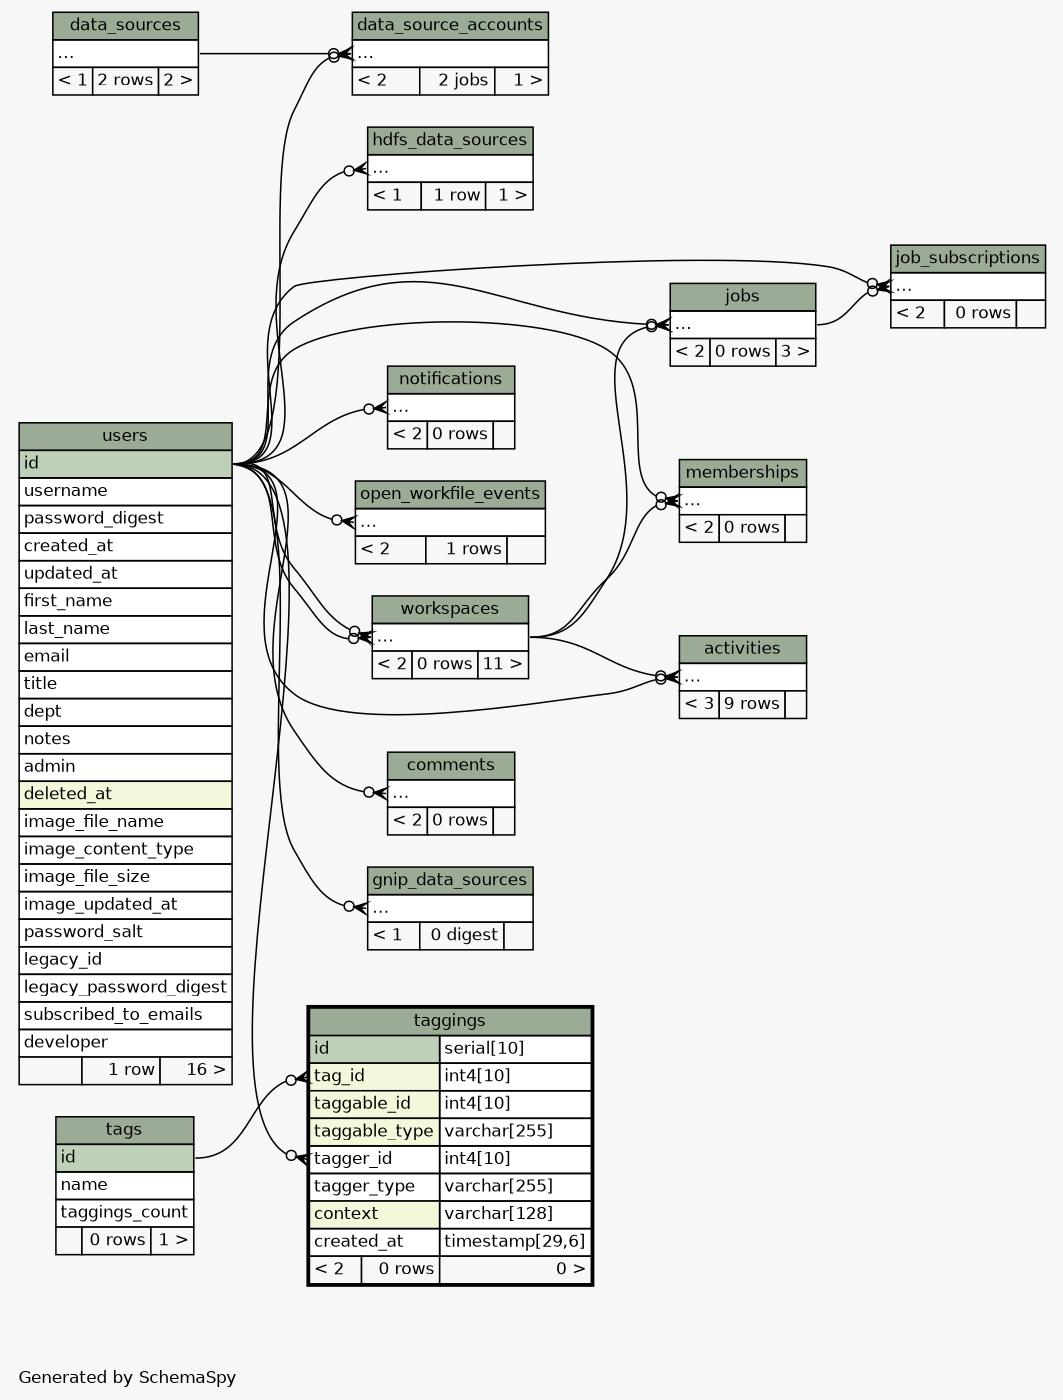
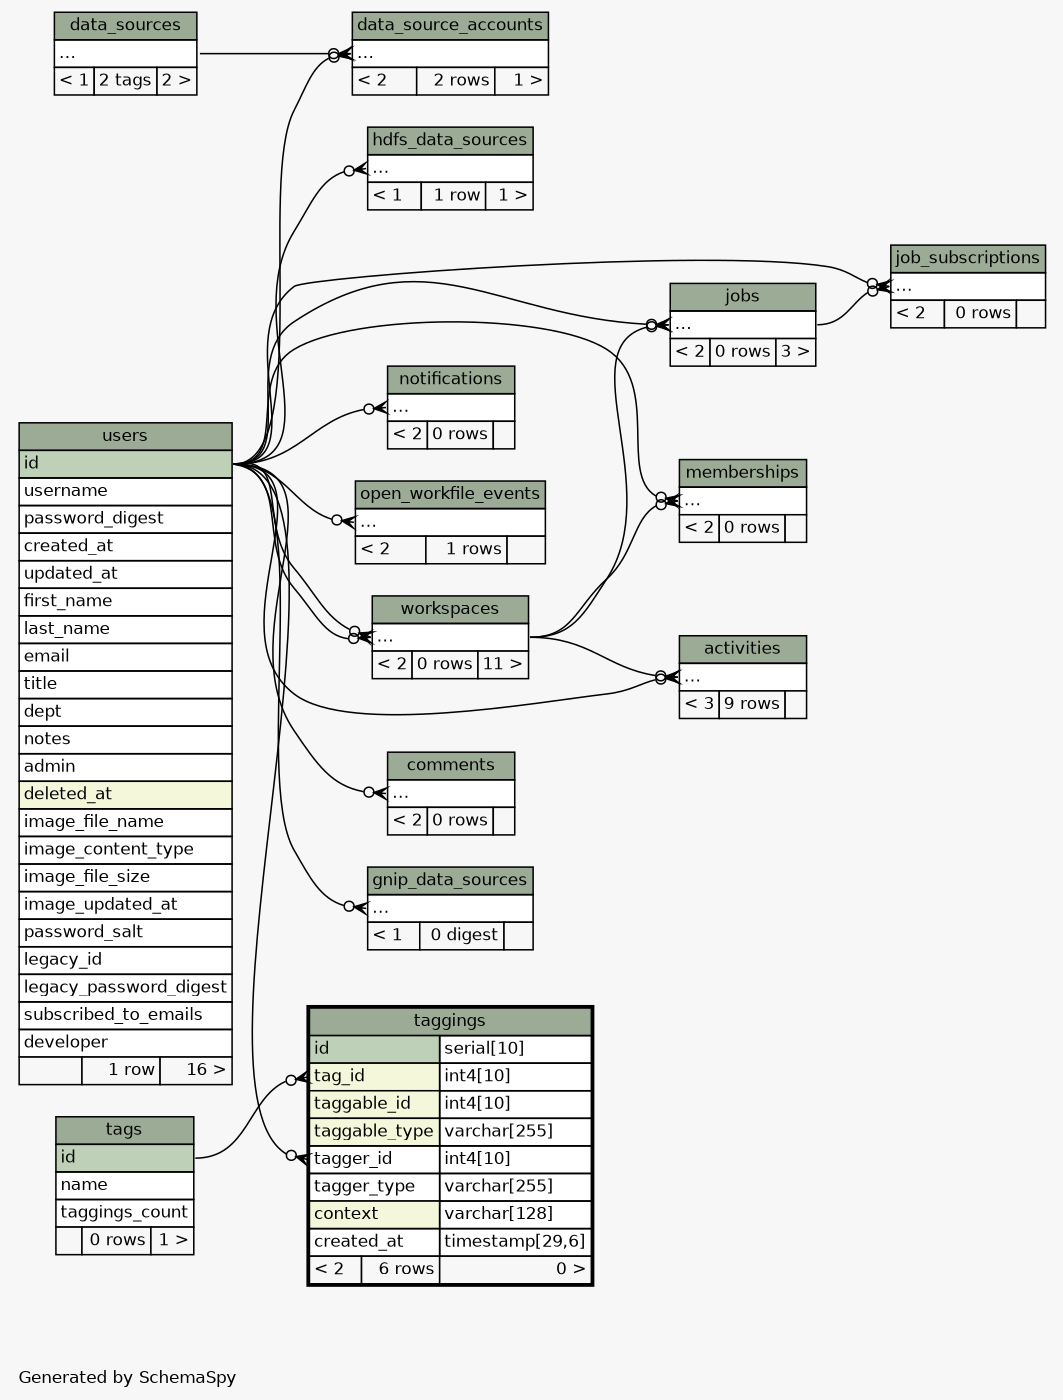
(126, 80) -> (126, 80)
(464, 80) -> (462, 80)
(407, 1269) -> (407, 1269)
